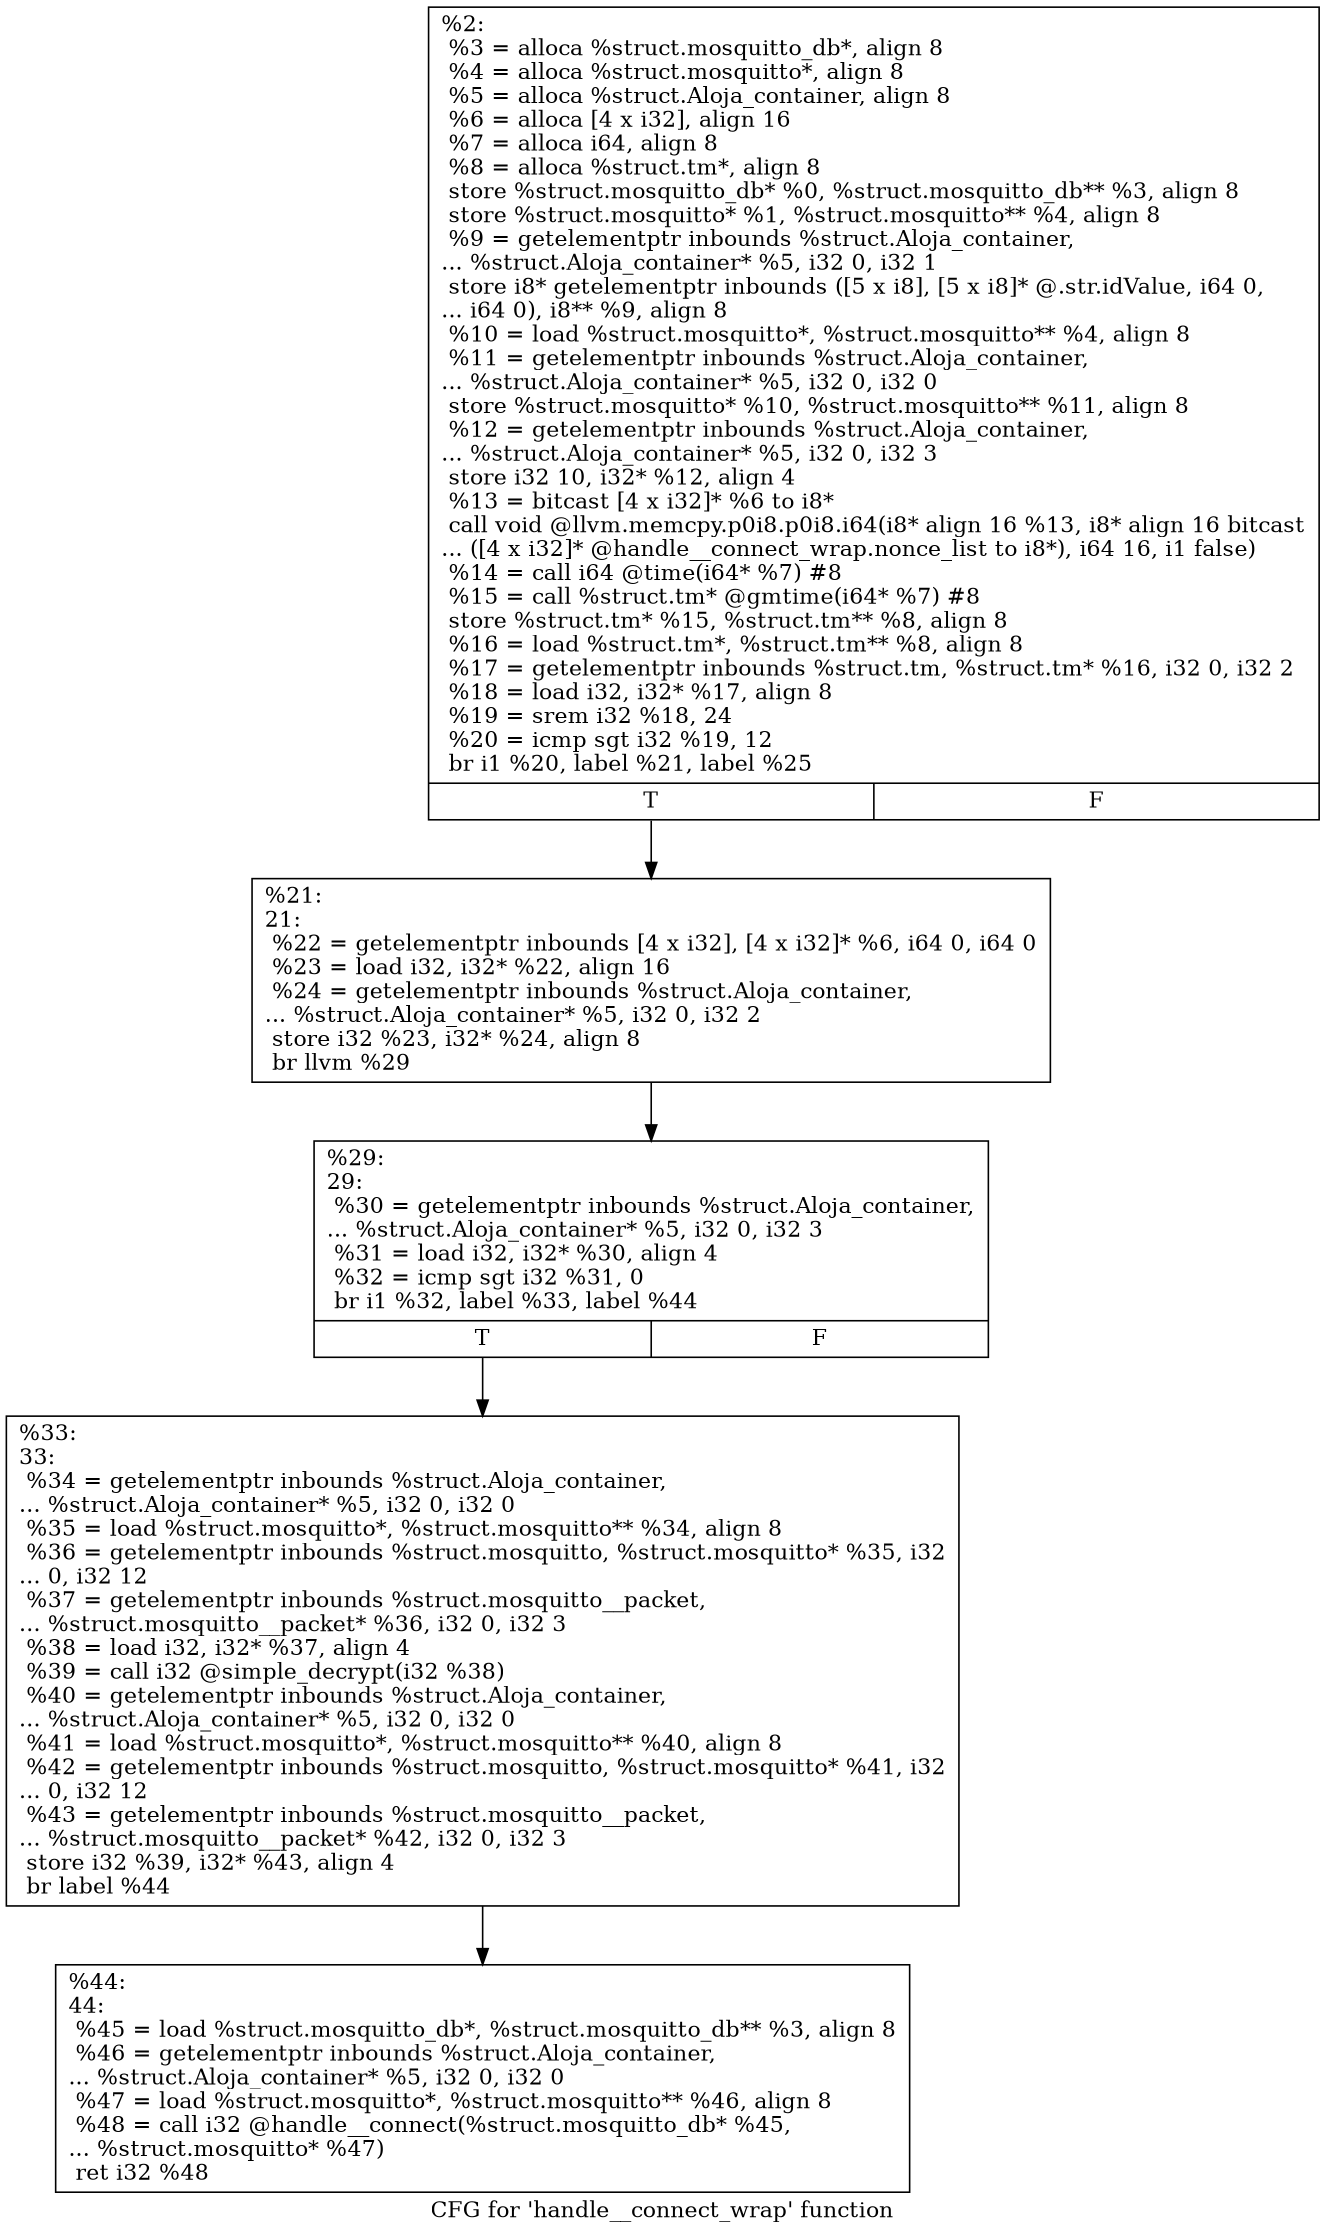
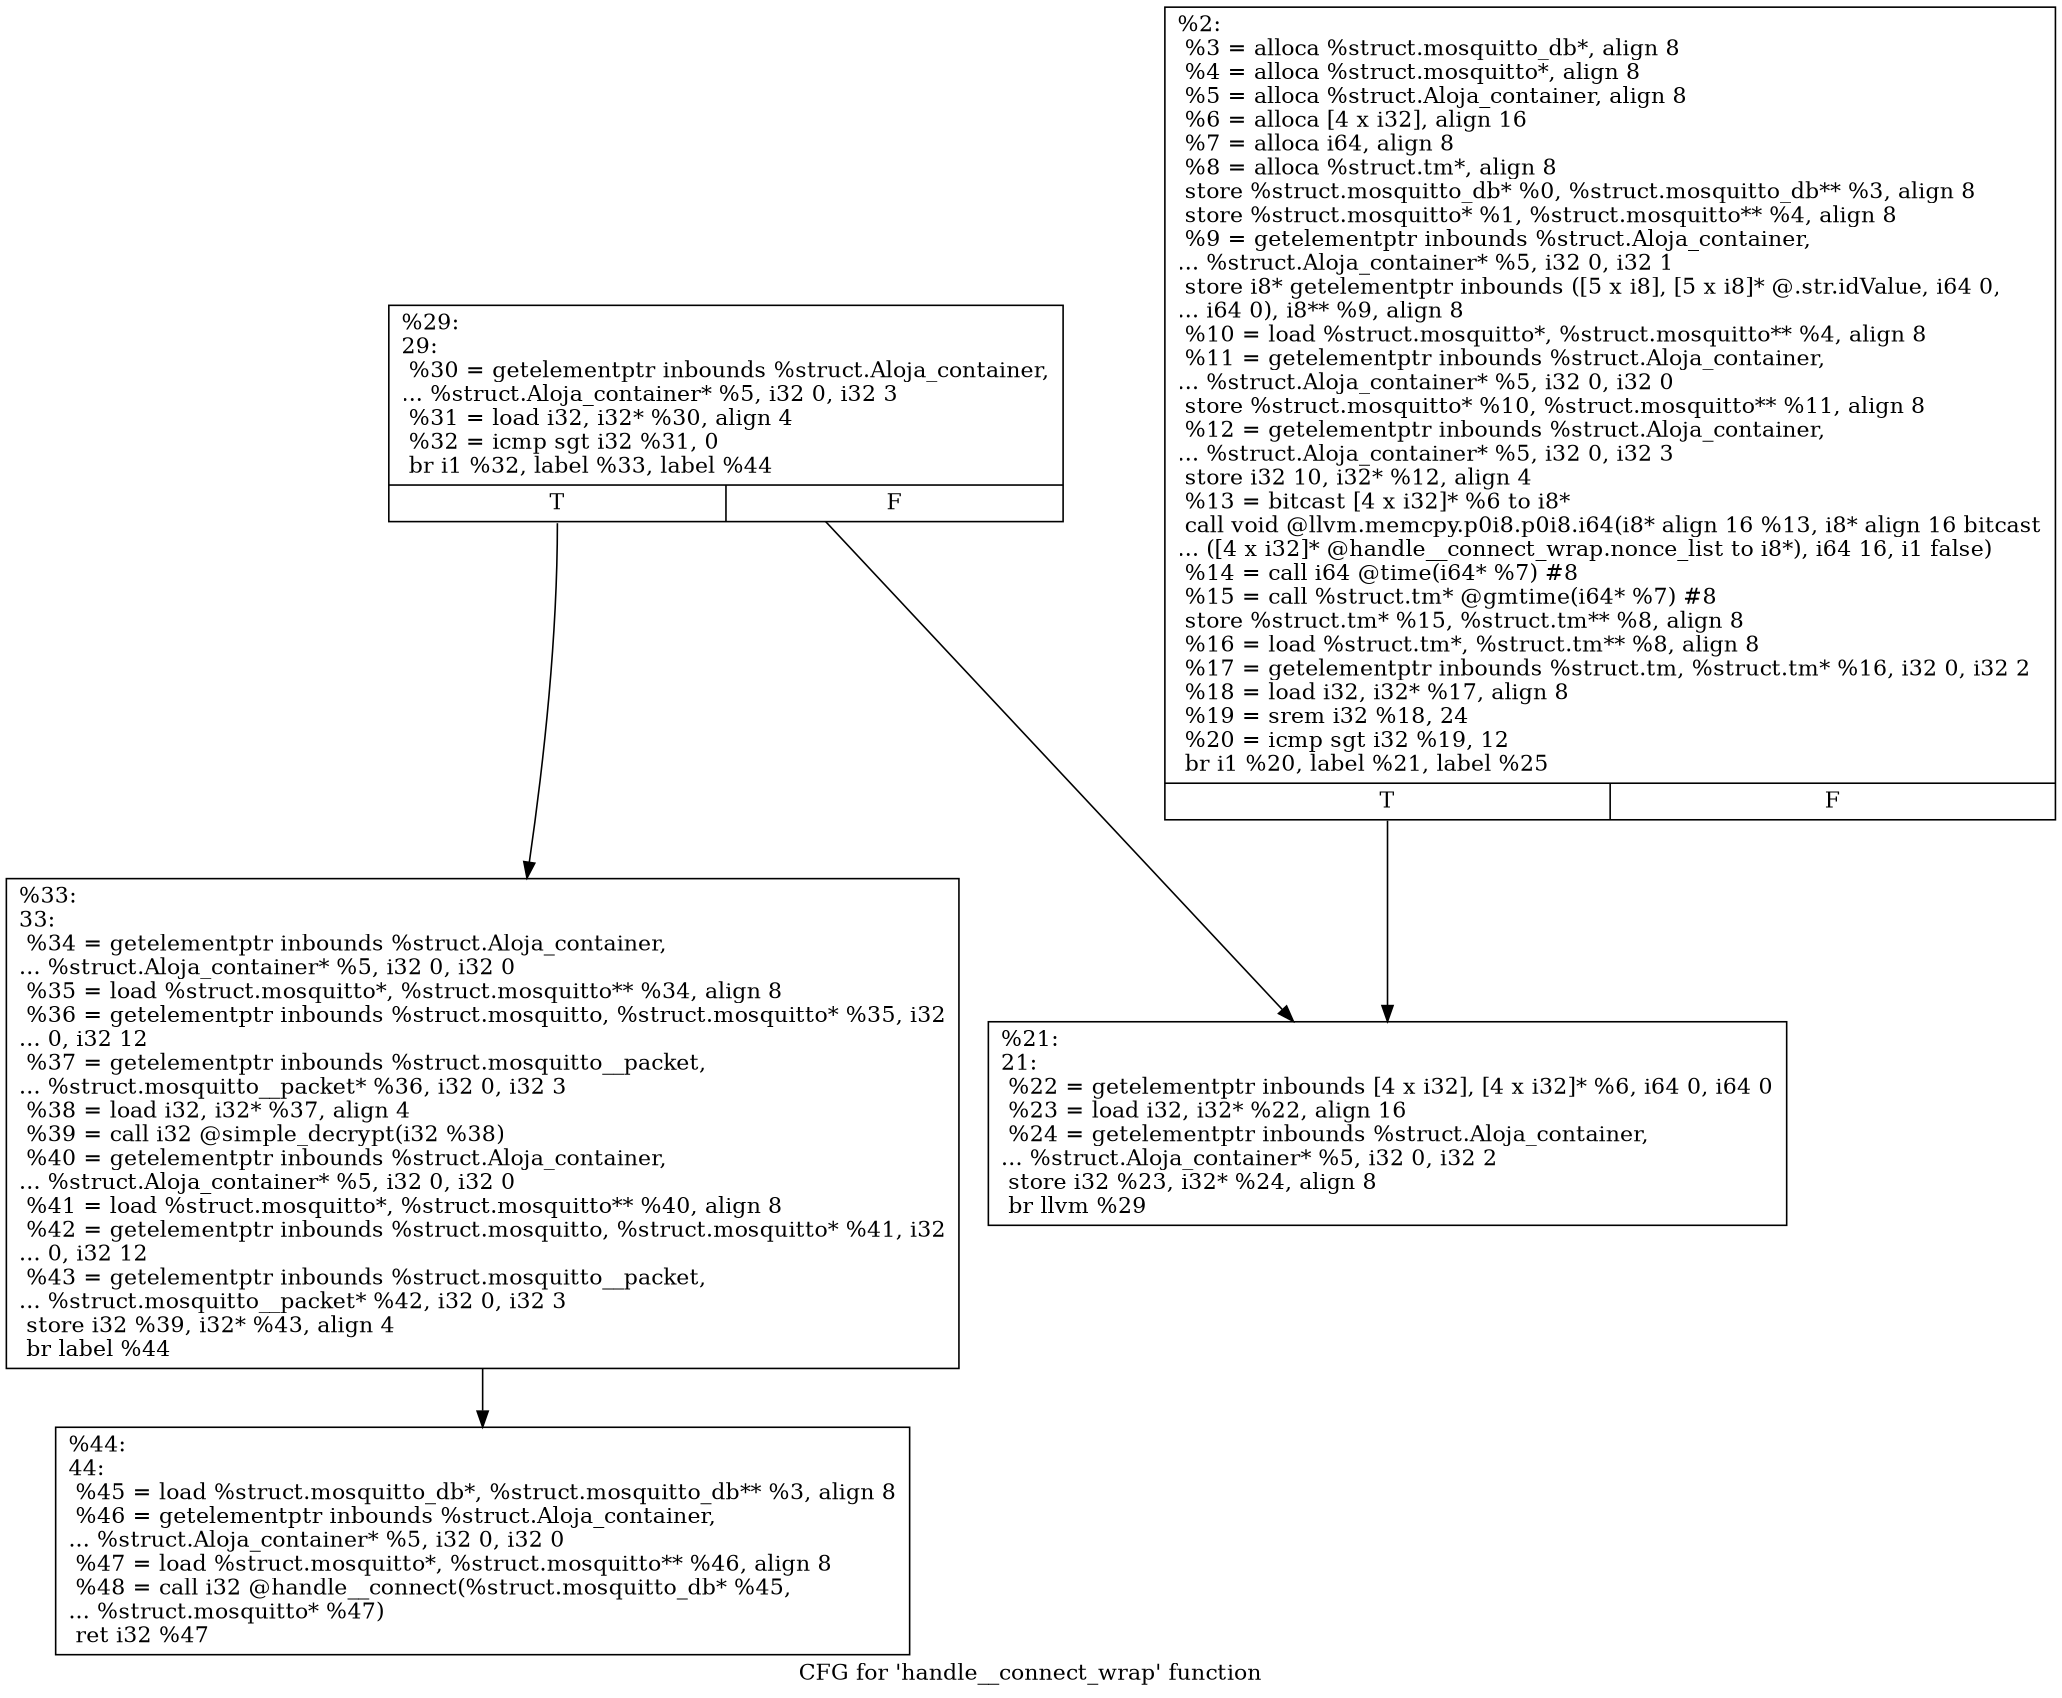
(651, 1104) -> (1054, 766)
(139, 2173) -> (139, 1636)
